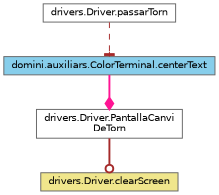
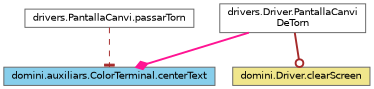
(109, 13) -> (109, 18)
(109, 86) -> (198, 48)
(109, 182) -> (301, 76)
